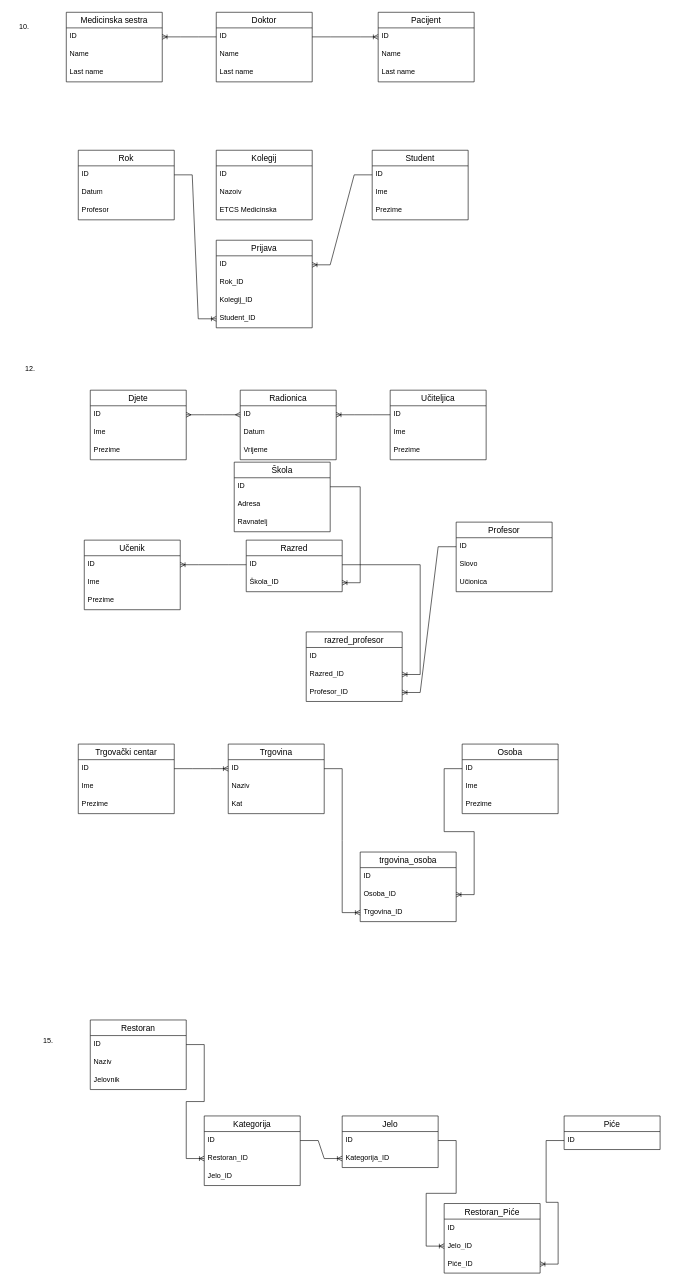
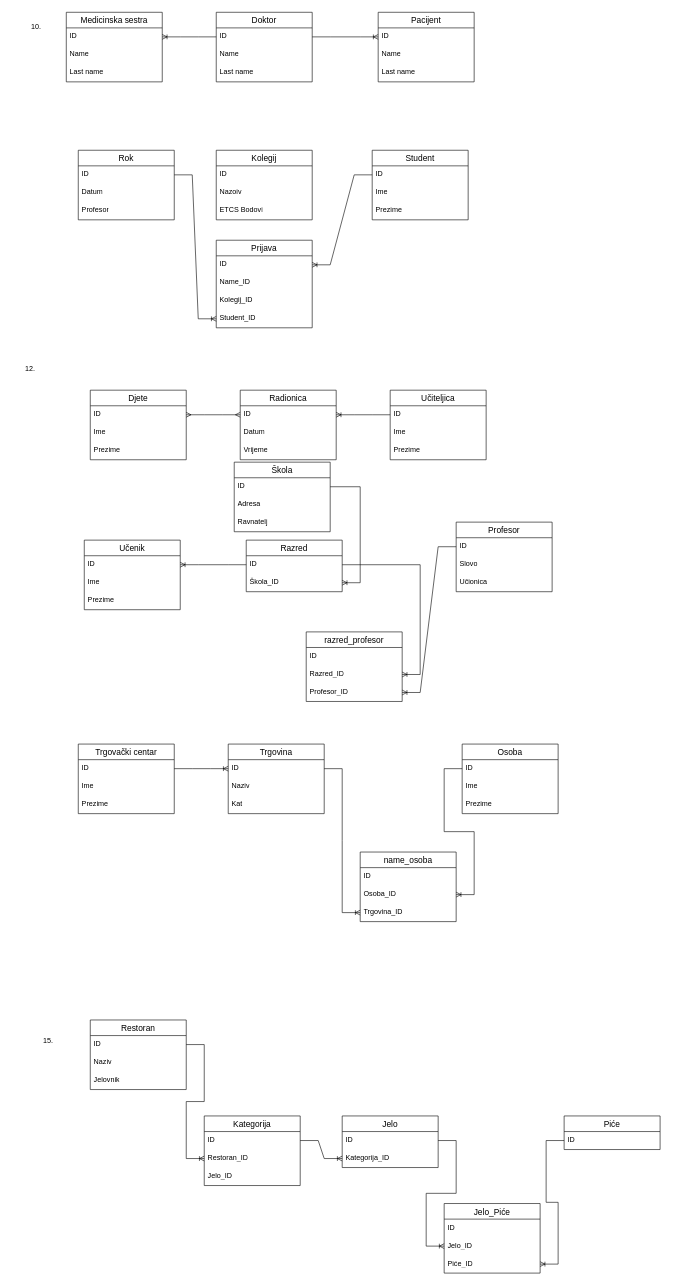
(24, 27) -> (36, 27)
(247, 210) -> (240, 210)
(232, 282) -> (234, 282)
(408, 861) -> (408, 861)
(492, 1212) -> (492, 1212)
